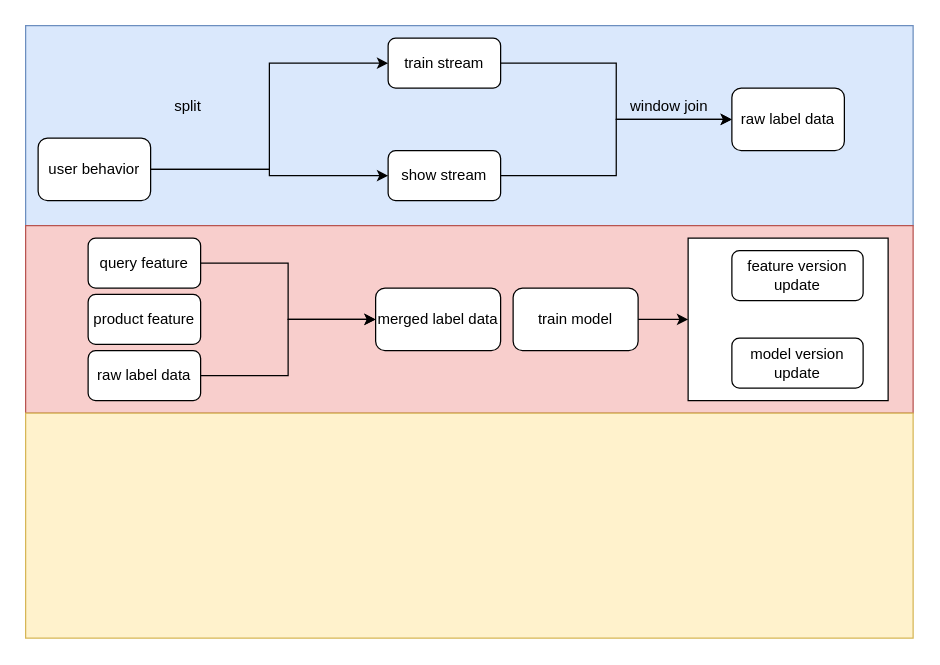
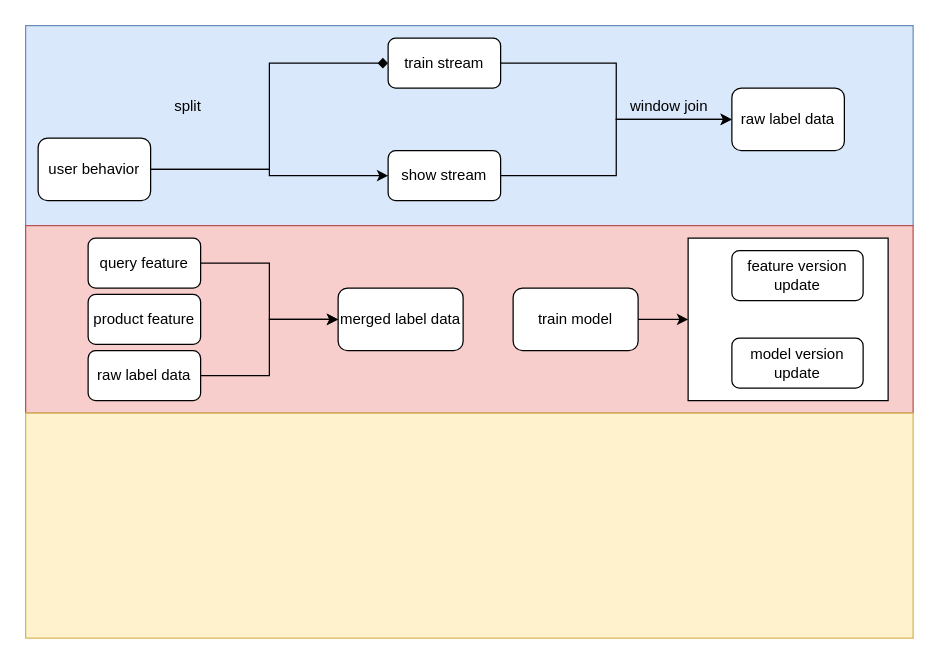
(378, 63) -> (377, 63)
(438, 319) -> (401, 319)
